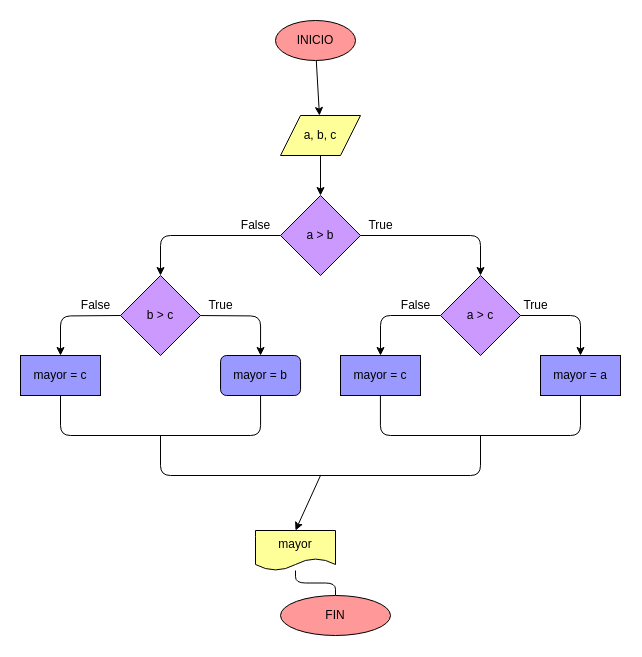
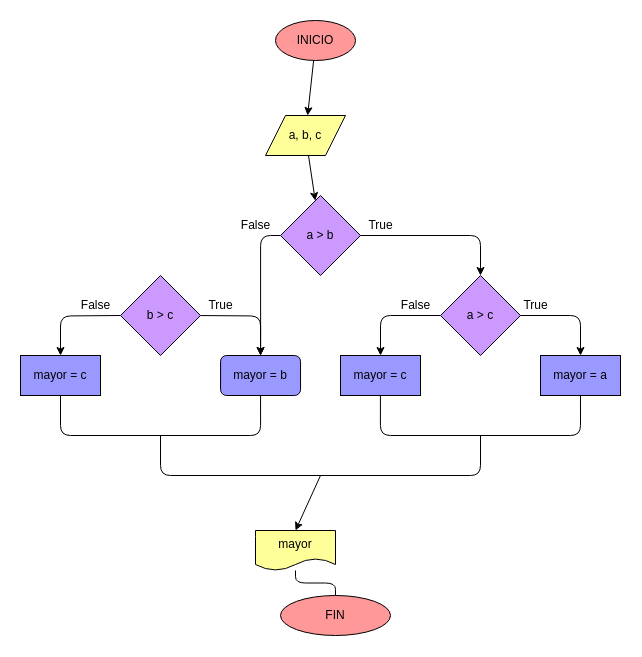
(321, 136) -> (306, 136)
(204, 236) -> (261, 279)
